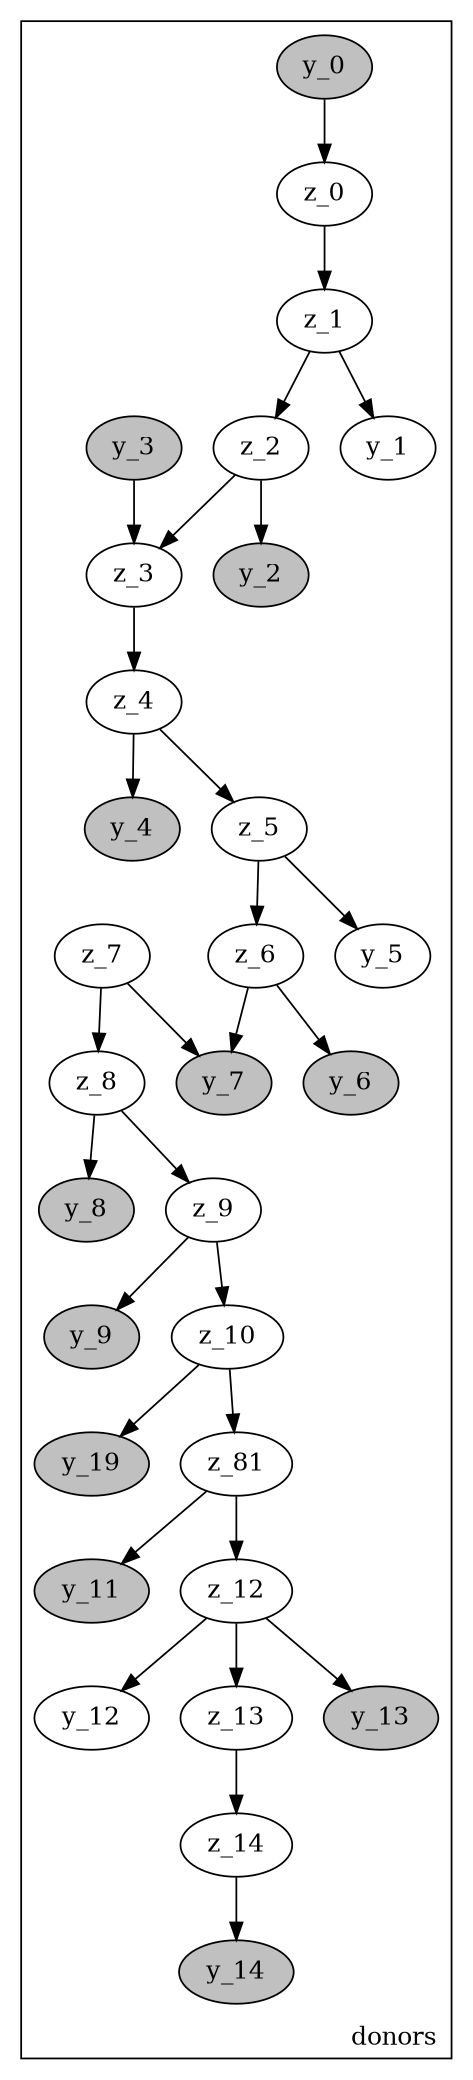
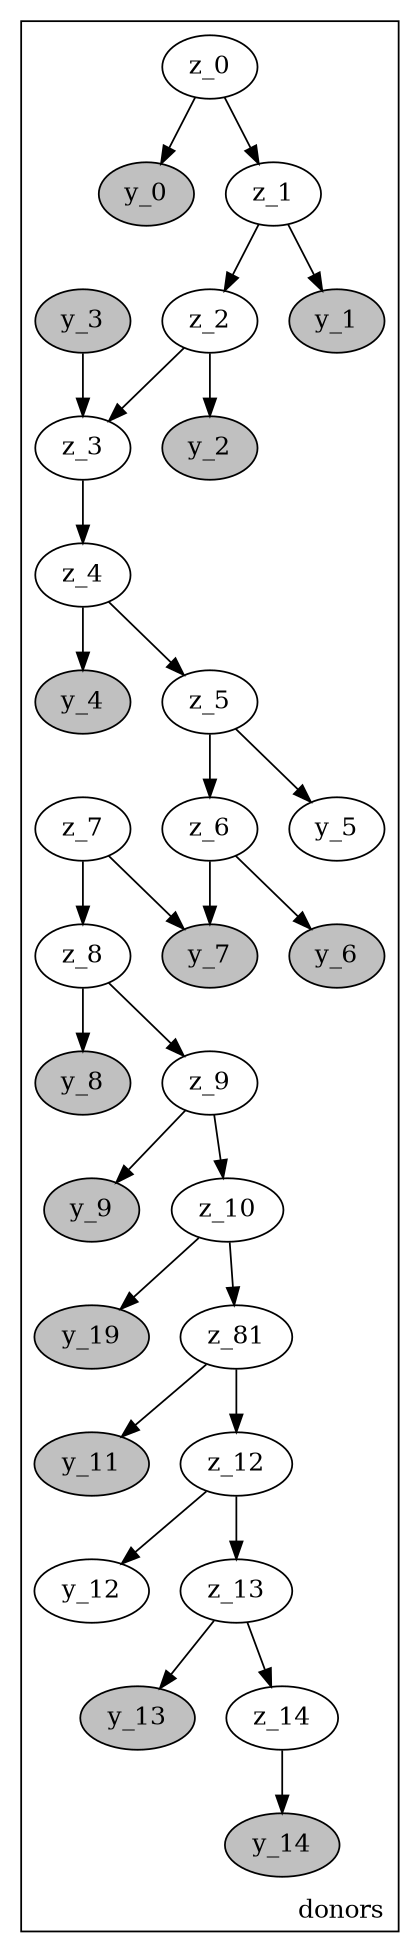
(325, 122) -> (182, 123)
(388, 448) -> (337, 321)
(302, 1649) -> (193, 1648)
